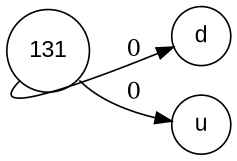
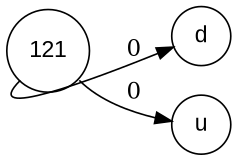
(48, 51) -> (48, 51)
